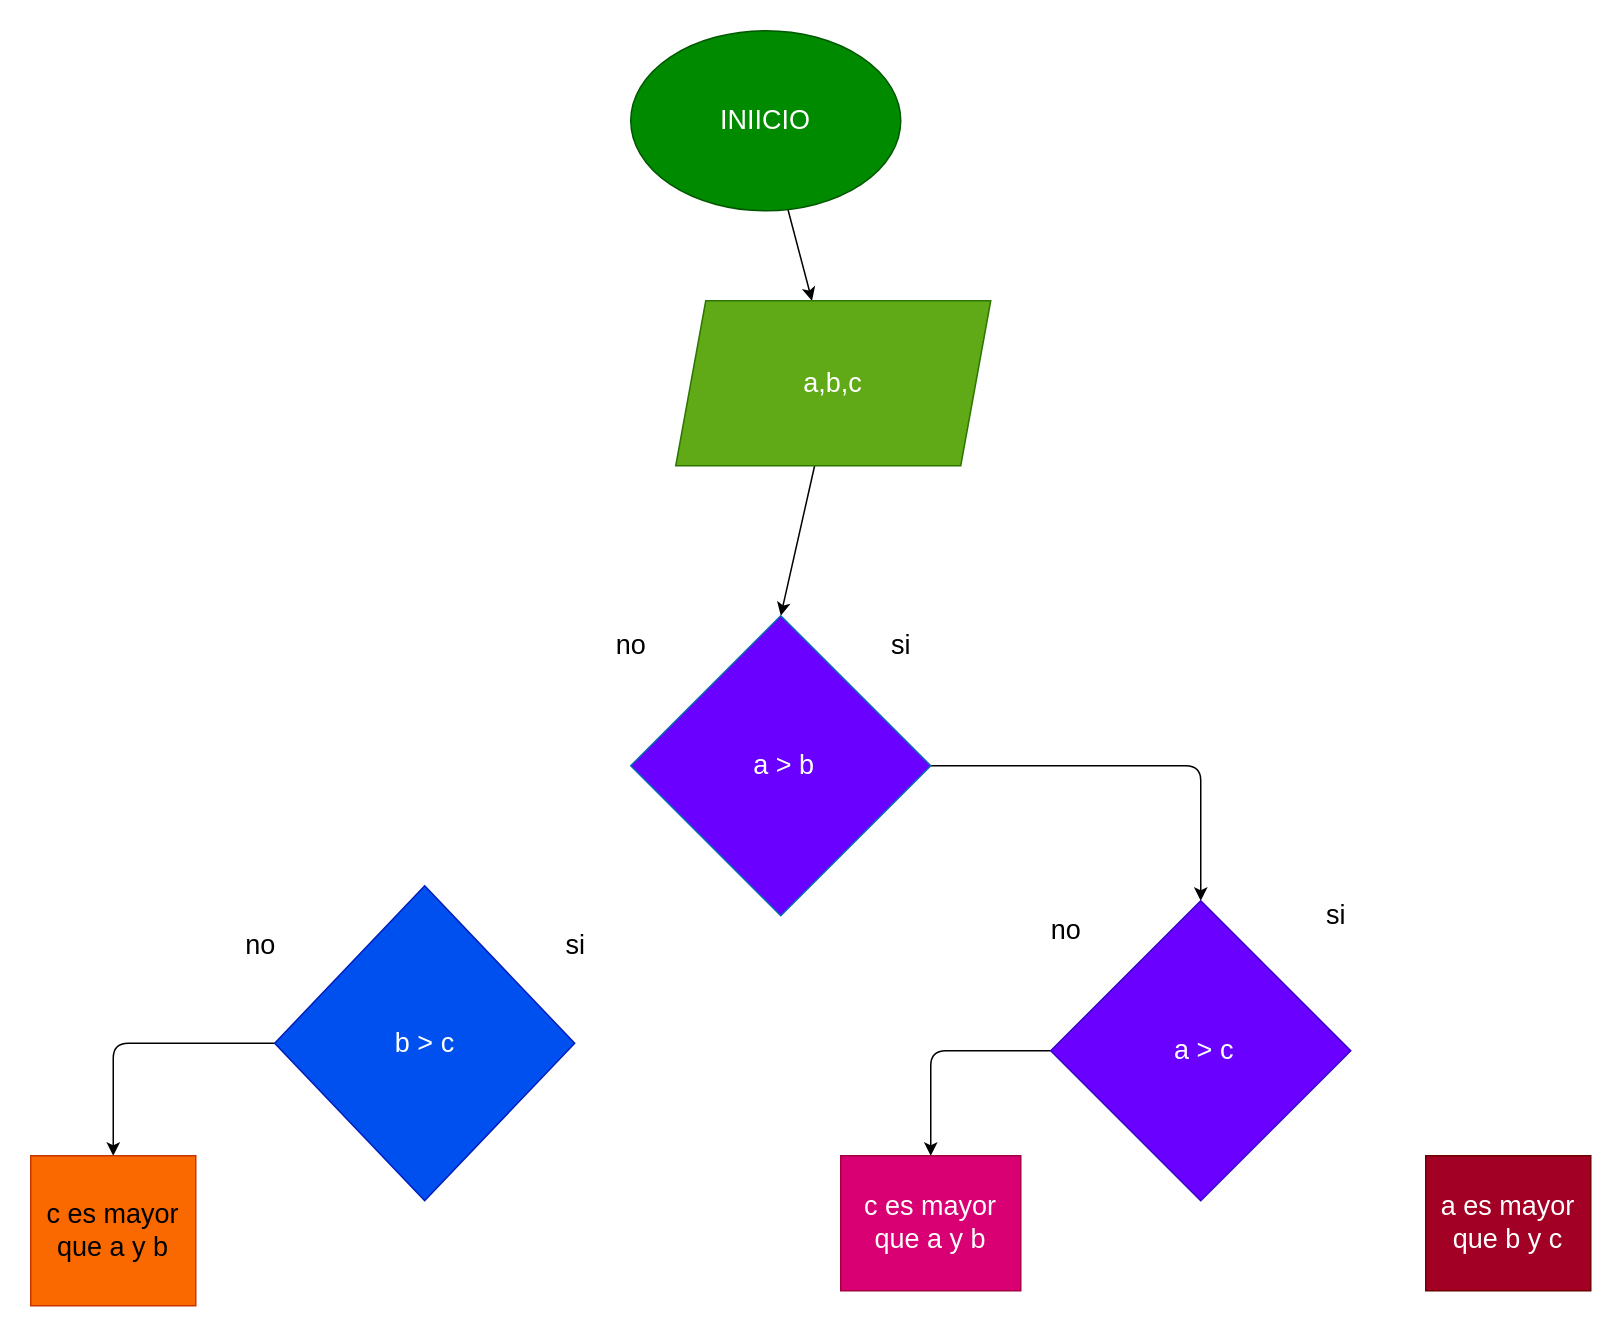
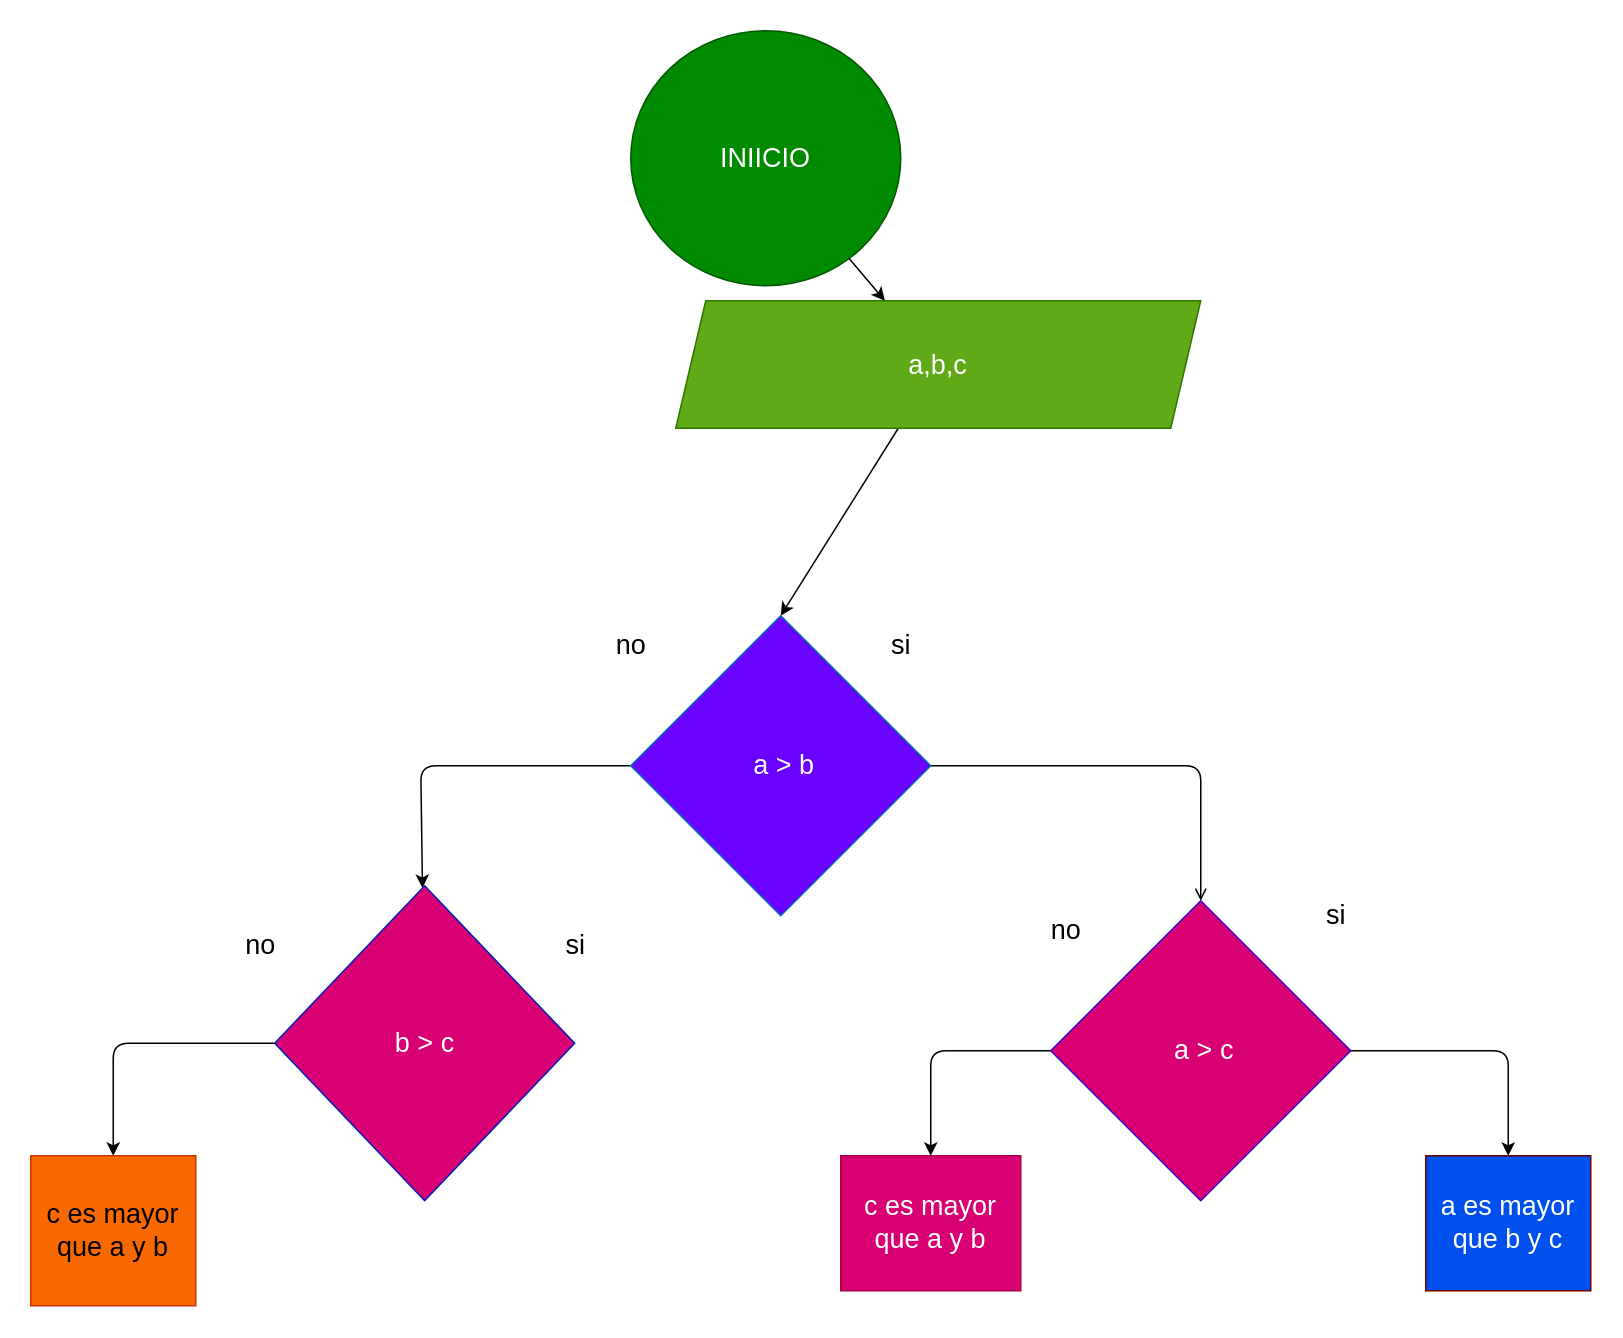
(766, 121) -> (766, 158)
(833, 383) -> (938, 365)
none -> (475, 766)
(1201, 889) -> (1201, 891)
(425, 1043) -> (425, 1043)
(1201, 1051) -> (1201, 1051)
none -> (1472, 1051)
(1508, 1223) -> (1508, 1223)
